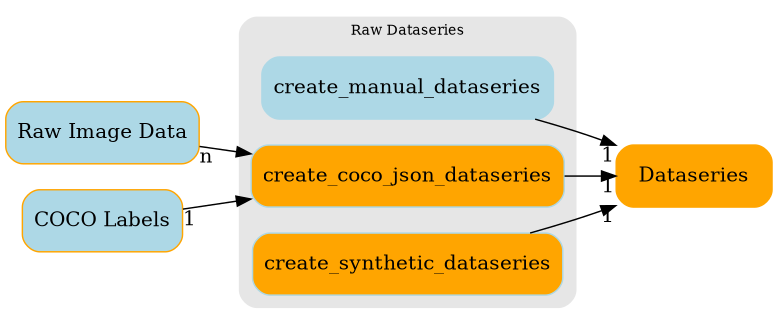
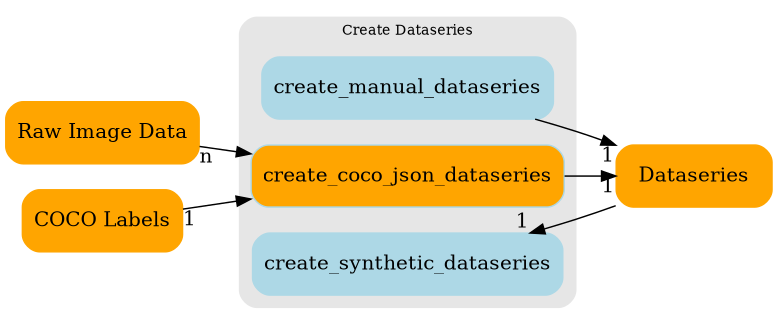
(408, 31) -> (408, 31)
(102, 133) -> (102, 133)
(102, 221) -> (102, 221)
(566, 222) -> (586, 216)
(408, 264) -> (408, 264)
